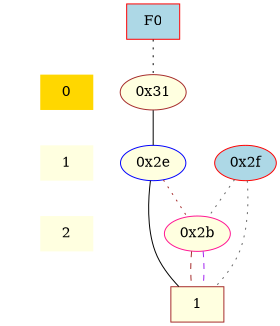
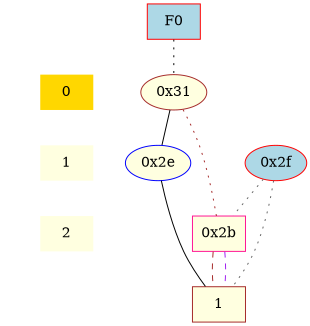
(175, 198) -> (204, 161)
(197, 234) -> (219, 234)
